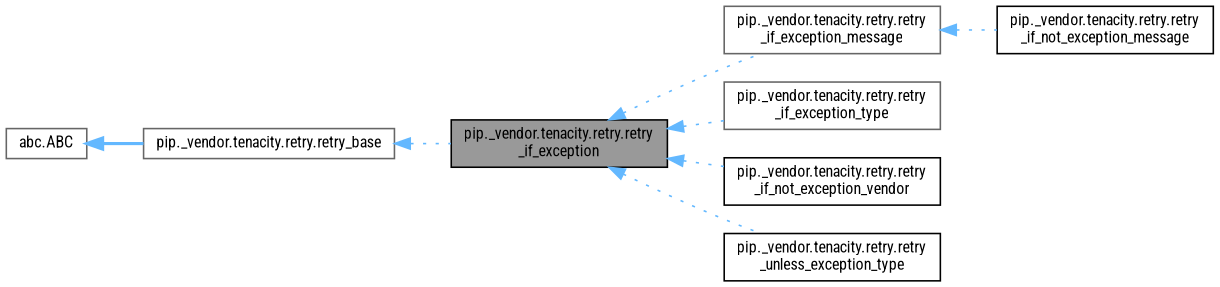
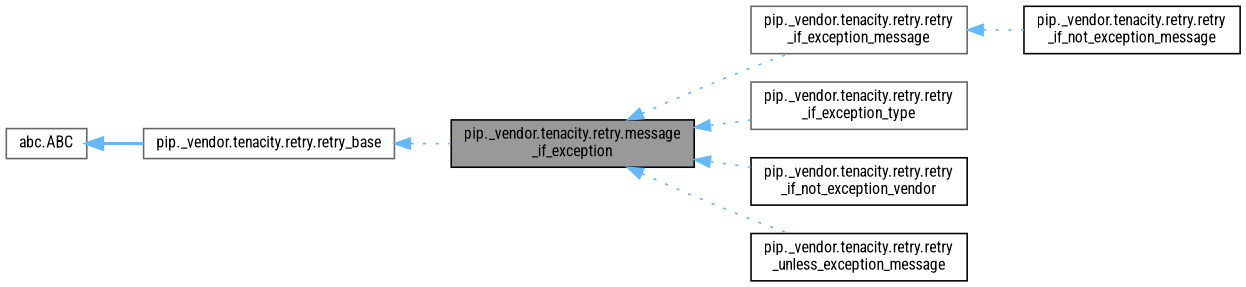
(559, 144) -> (573, 144)
(832, 257) -> (859, 257)
